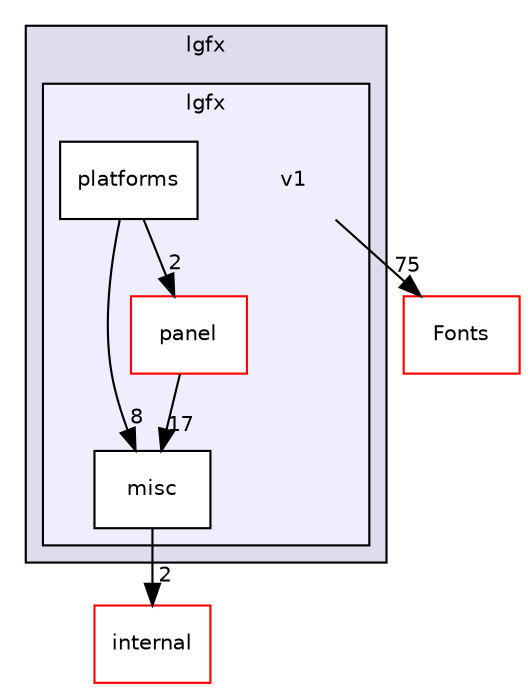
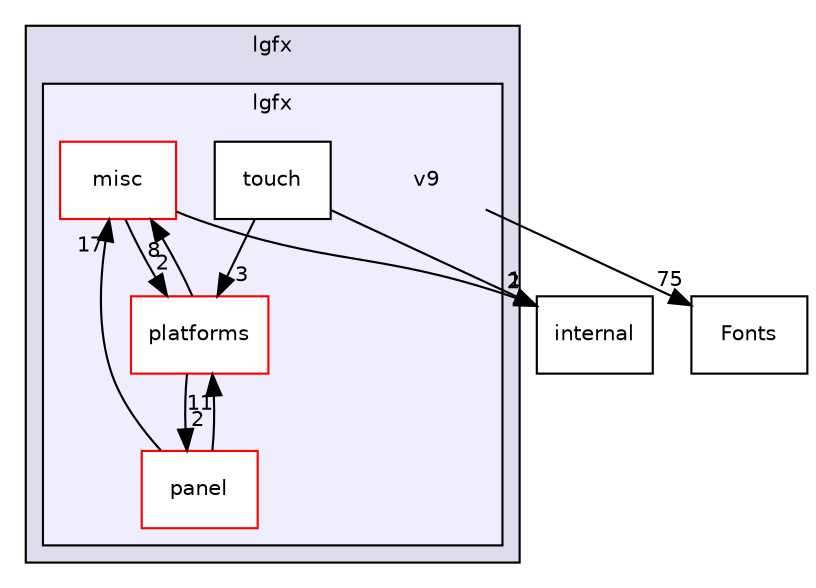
(129, 180) -> (200, 335)
none -> (273, 180)
(294, 180) -> (427, 180)
none -> (140, 249)
(462, 335) -> (749, 335)
none -> (214, 423)
(152, 490) -> (118, 180)
(152, 644) -> (595, 335)
